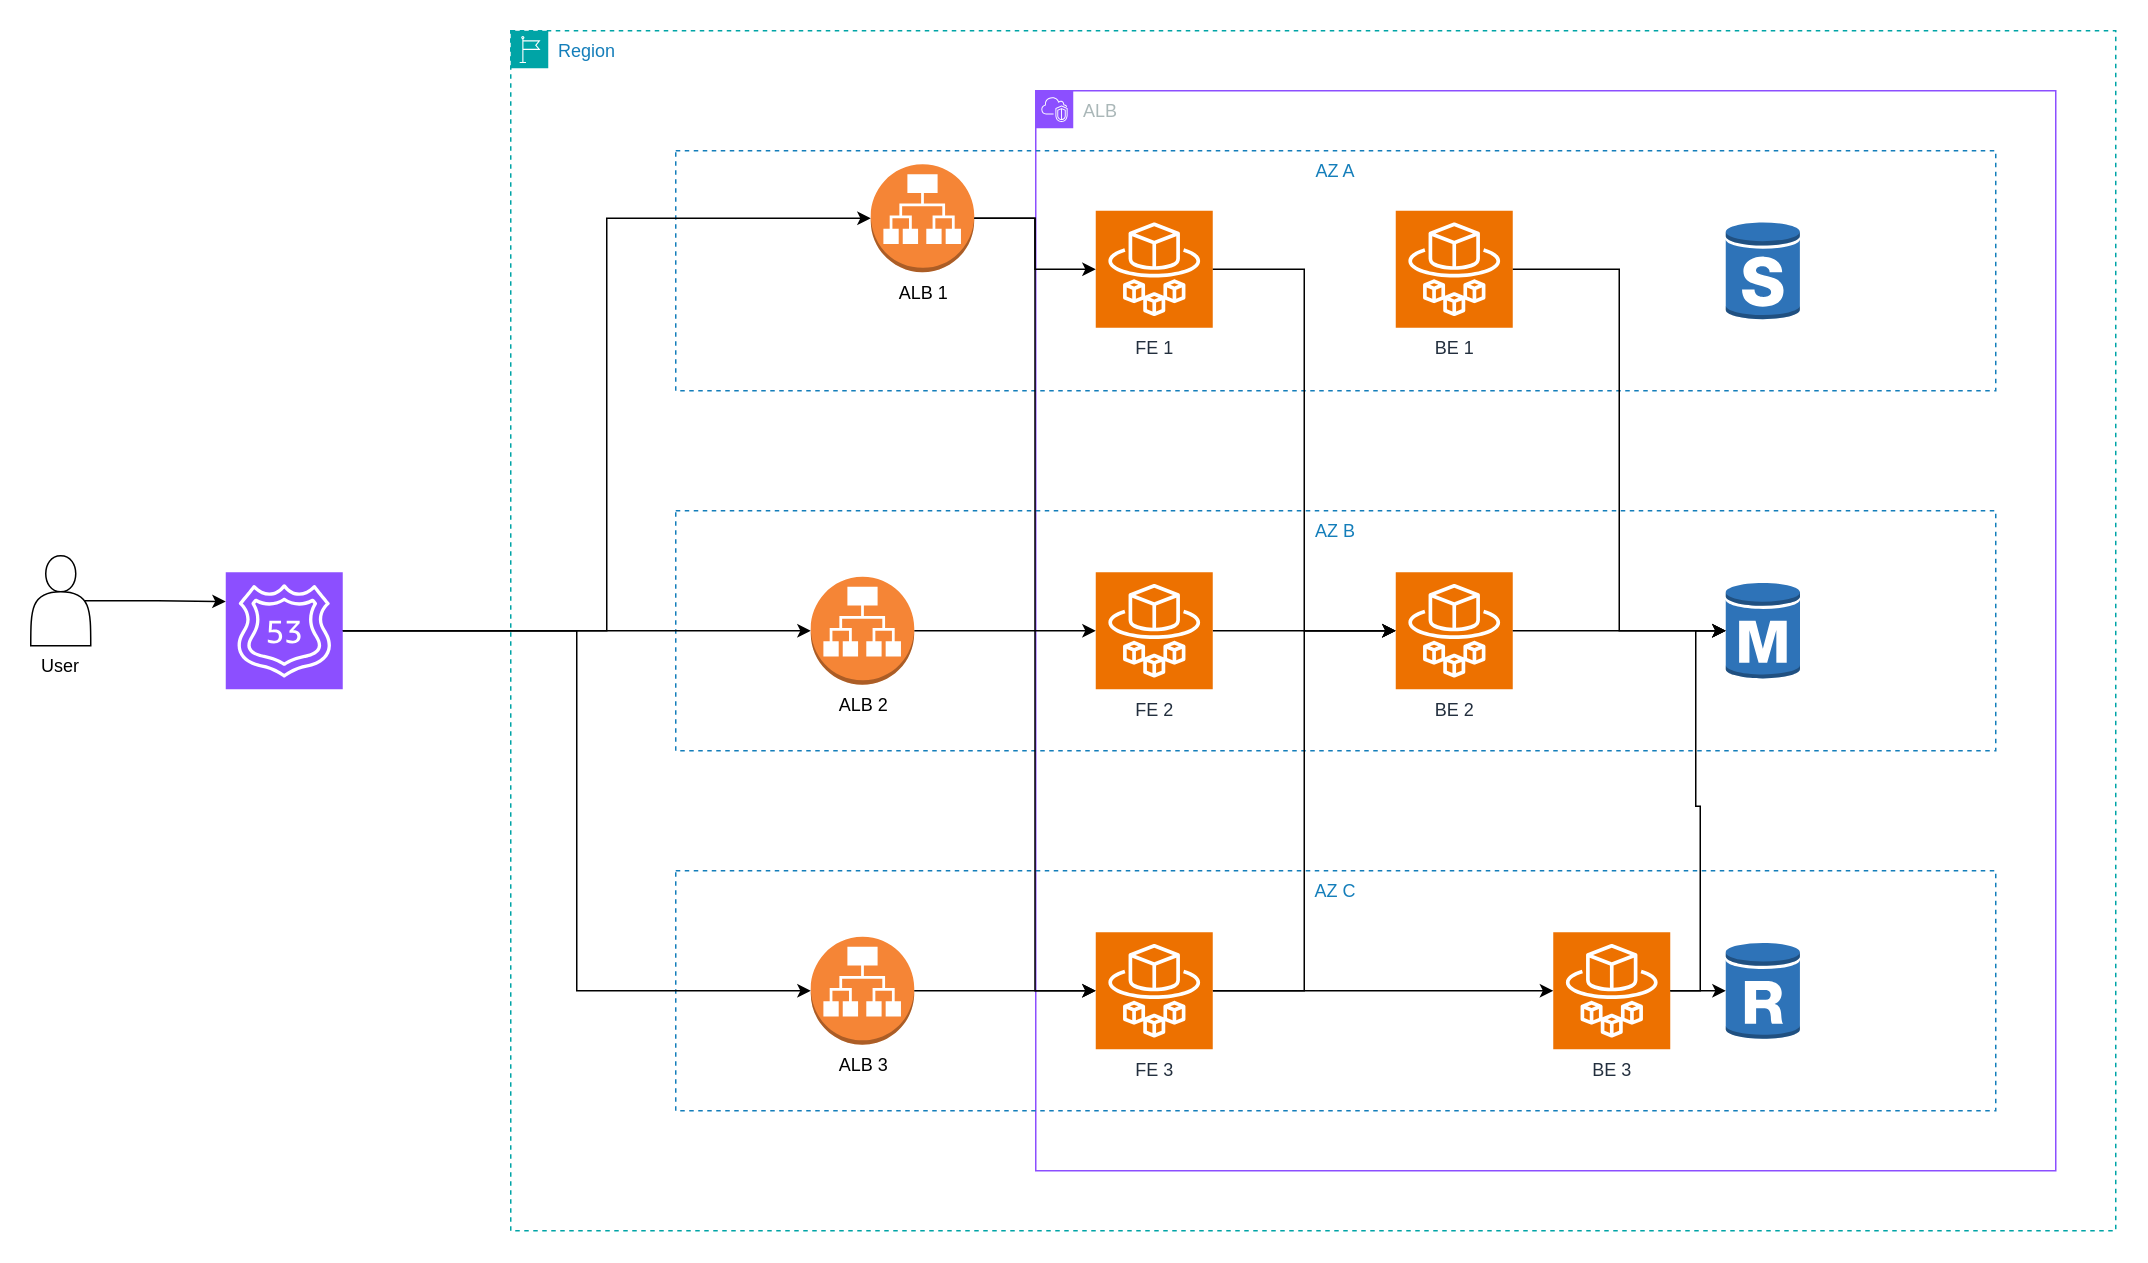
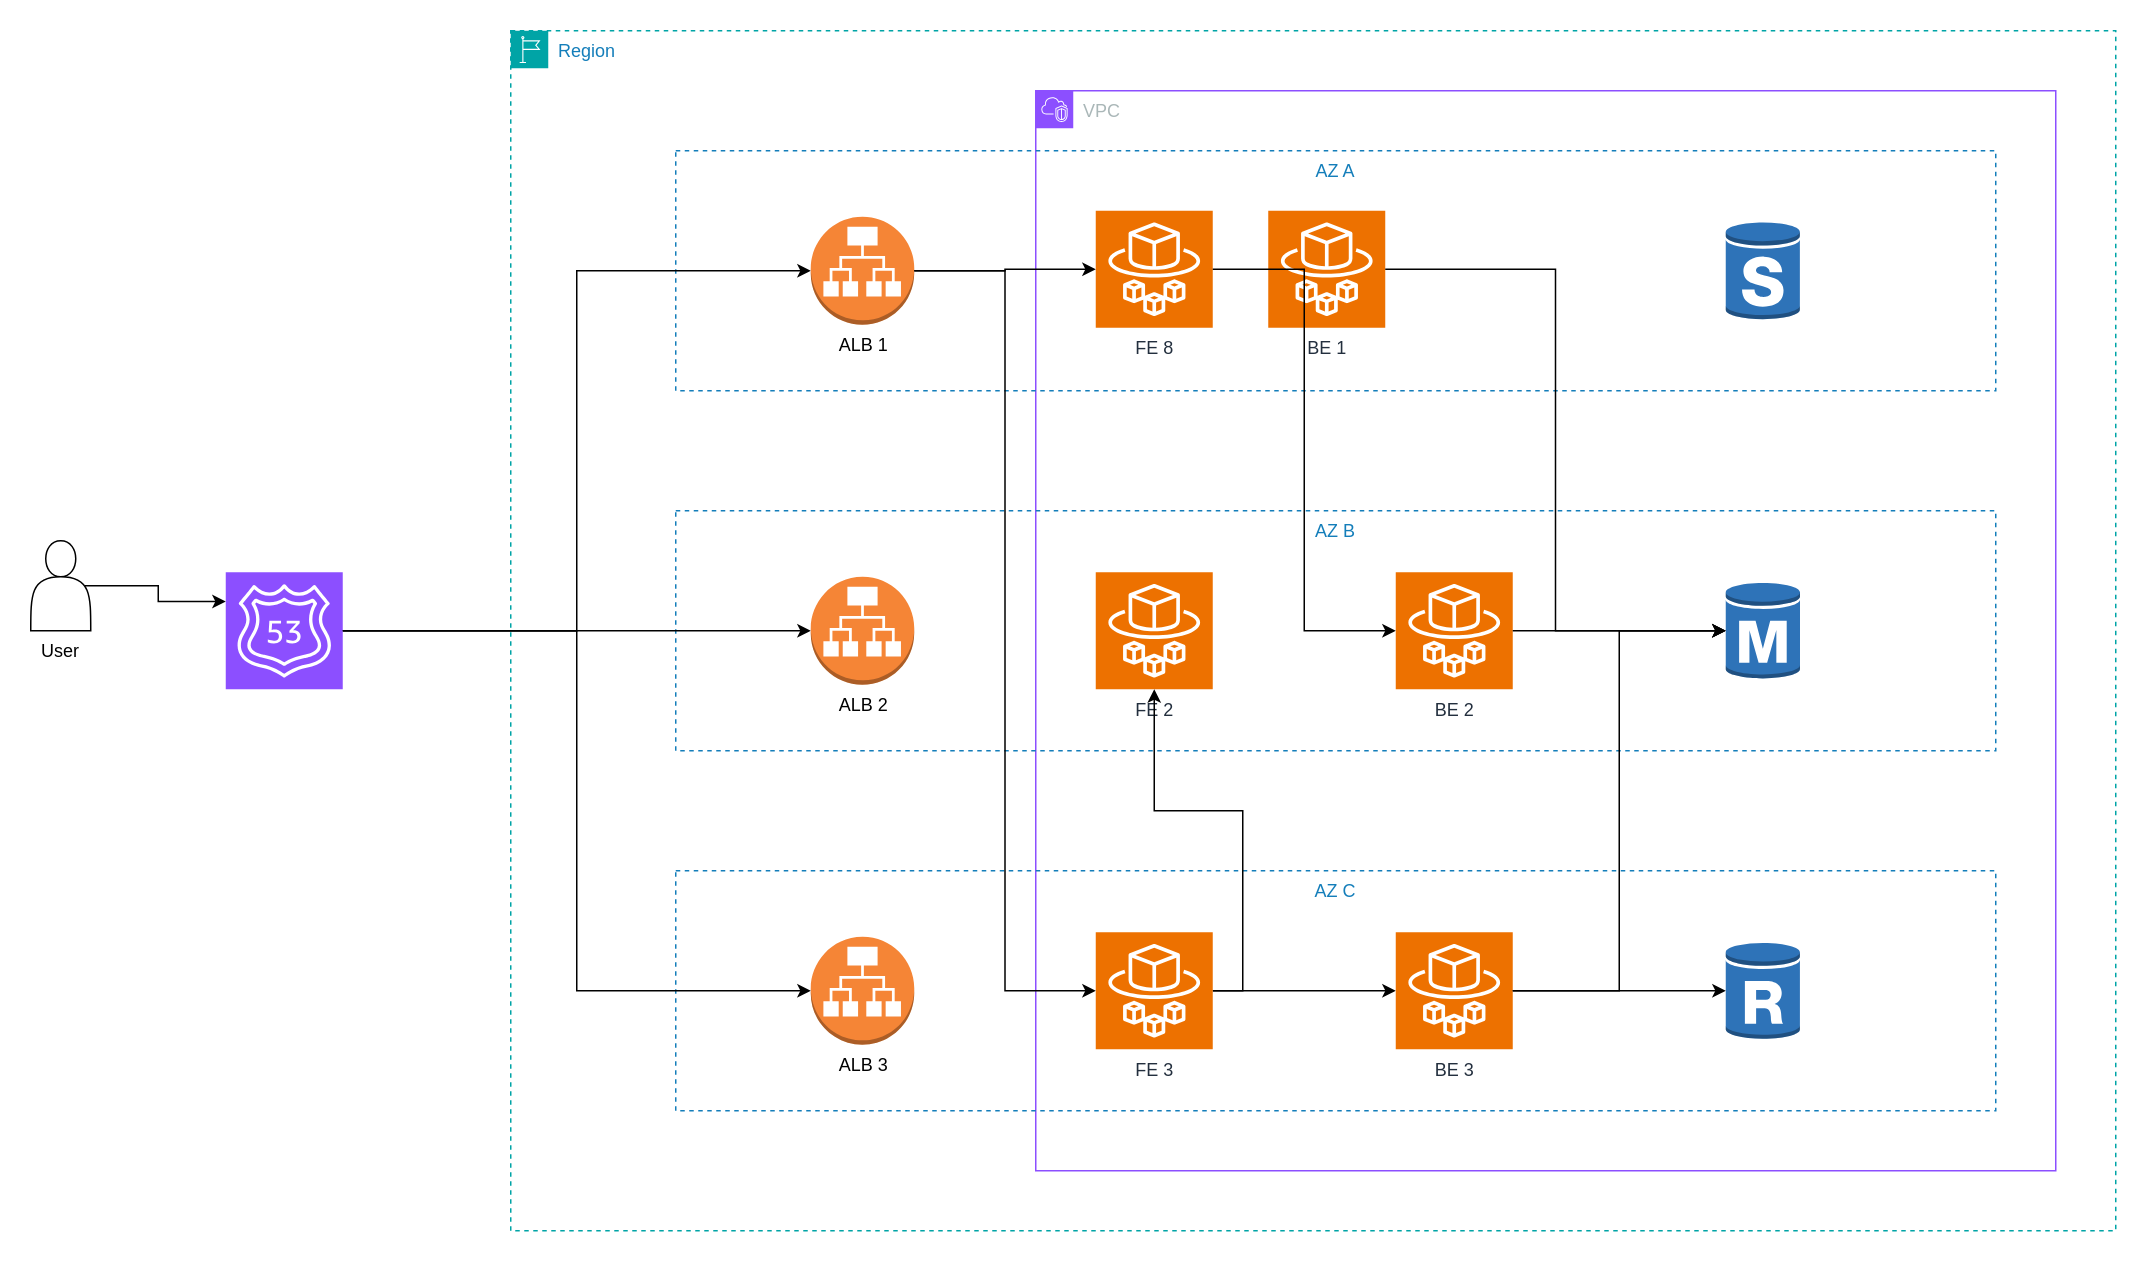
(1099, 112) -> (1099, 112)
(923, 218) -> (863, 271)
(1454, 269) -> (1327, 269)
(1155, 349) -> (1155, 349)
(61, 601) -> (61, 586)
(1000, 631) -> none
(1257, 631) -> none
(1304, 811) -> (1232, 811)
(958, 991) -> none
(1612, 991) -> (1454, 991)
